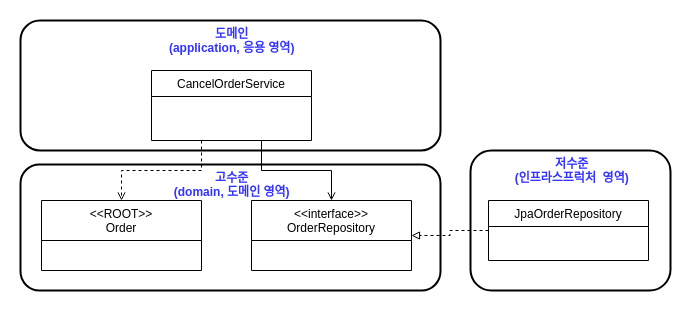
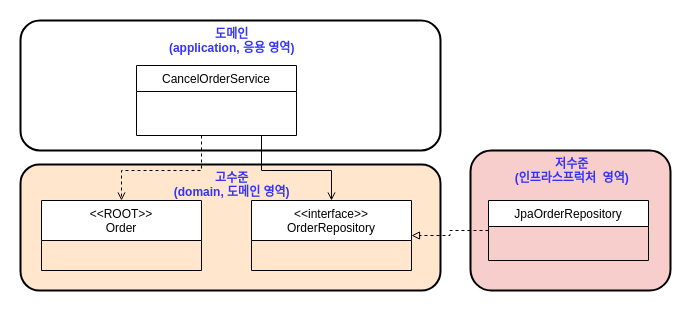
(232, 106) -> (217, 101)
(571, 172) -> (571, 172)
(231, 228) -> (231, 228)
